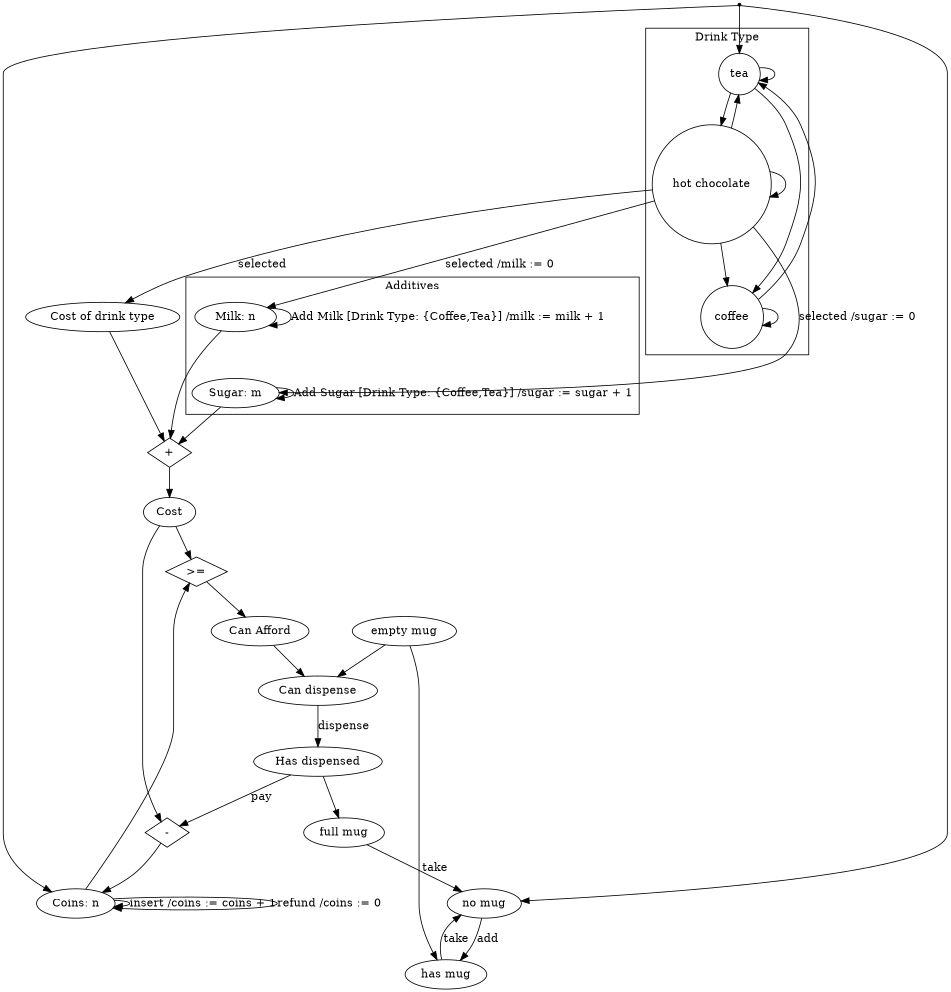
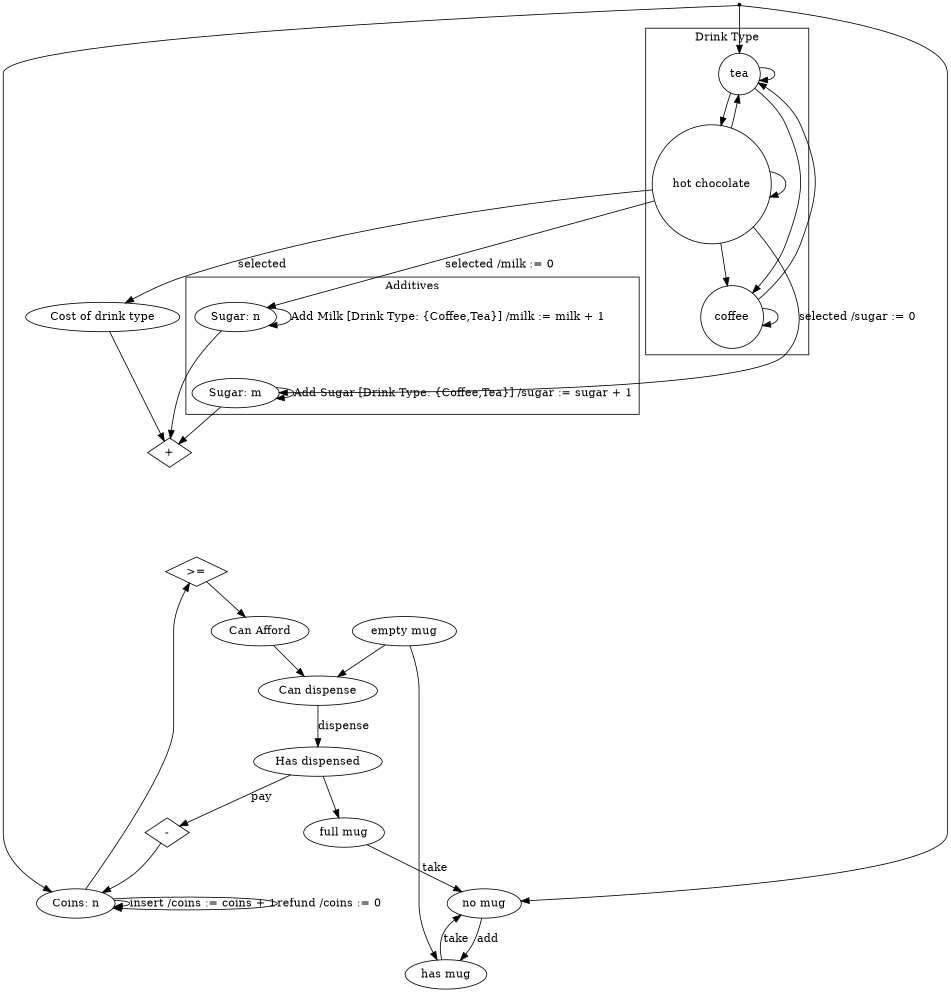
(236, 317) -> (236, 317)
(170, 512) -> none
